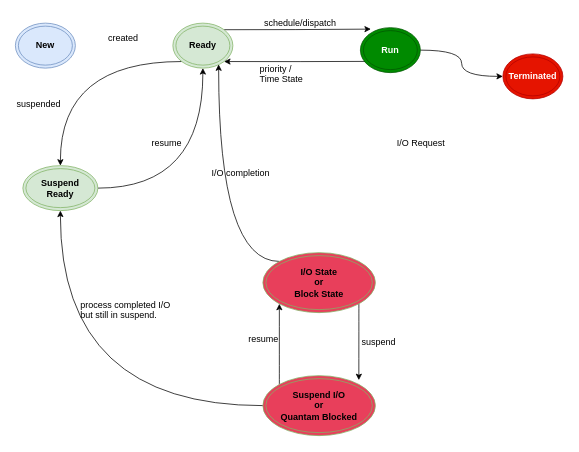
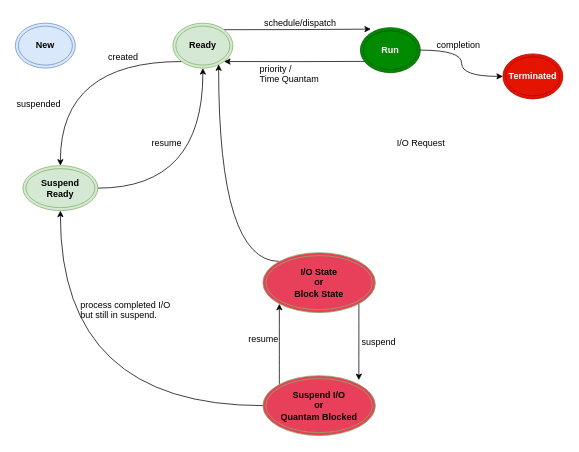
(129, 38) -> (129, 57)
none -> (462, 45)
(283, 74) -> (288, 74)
(244, 173) -> none
